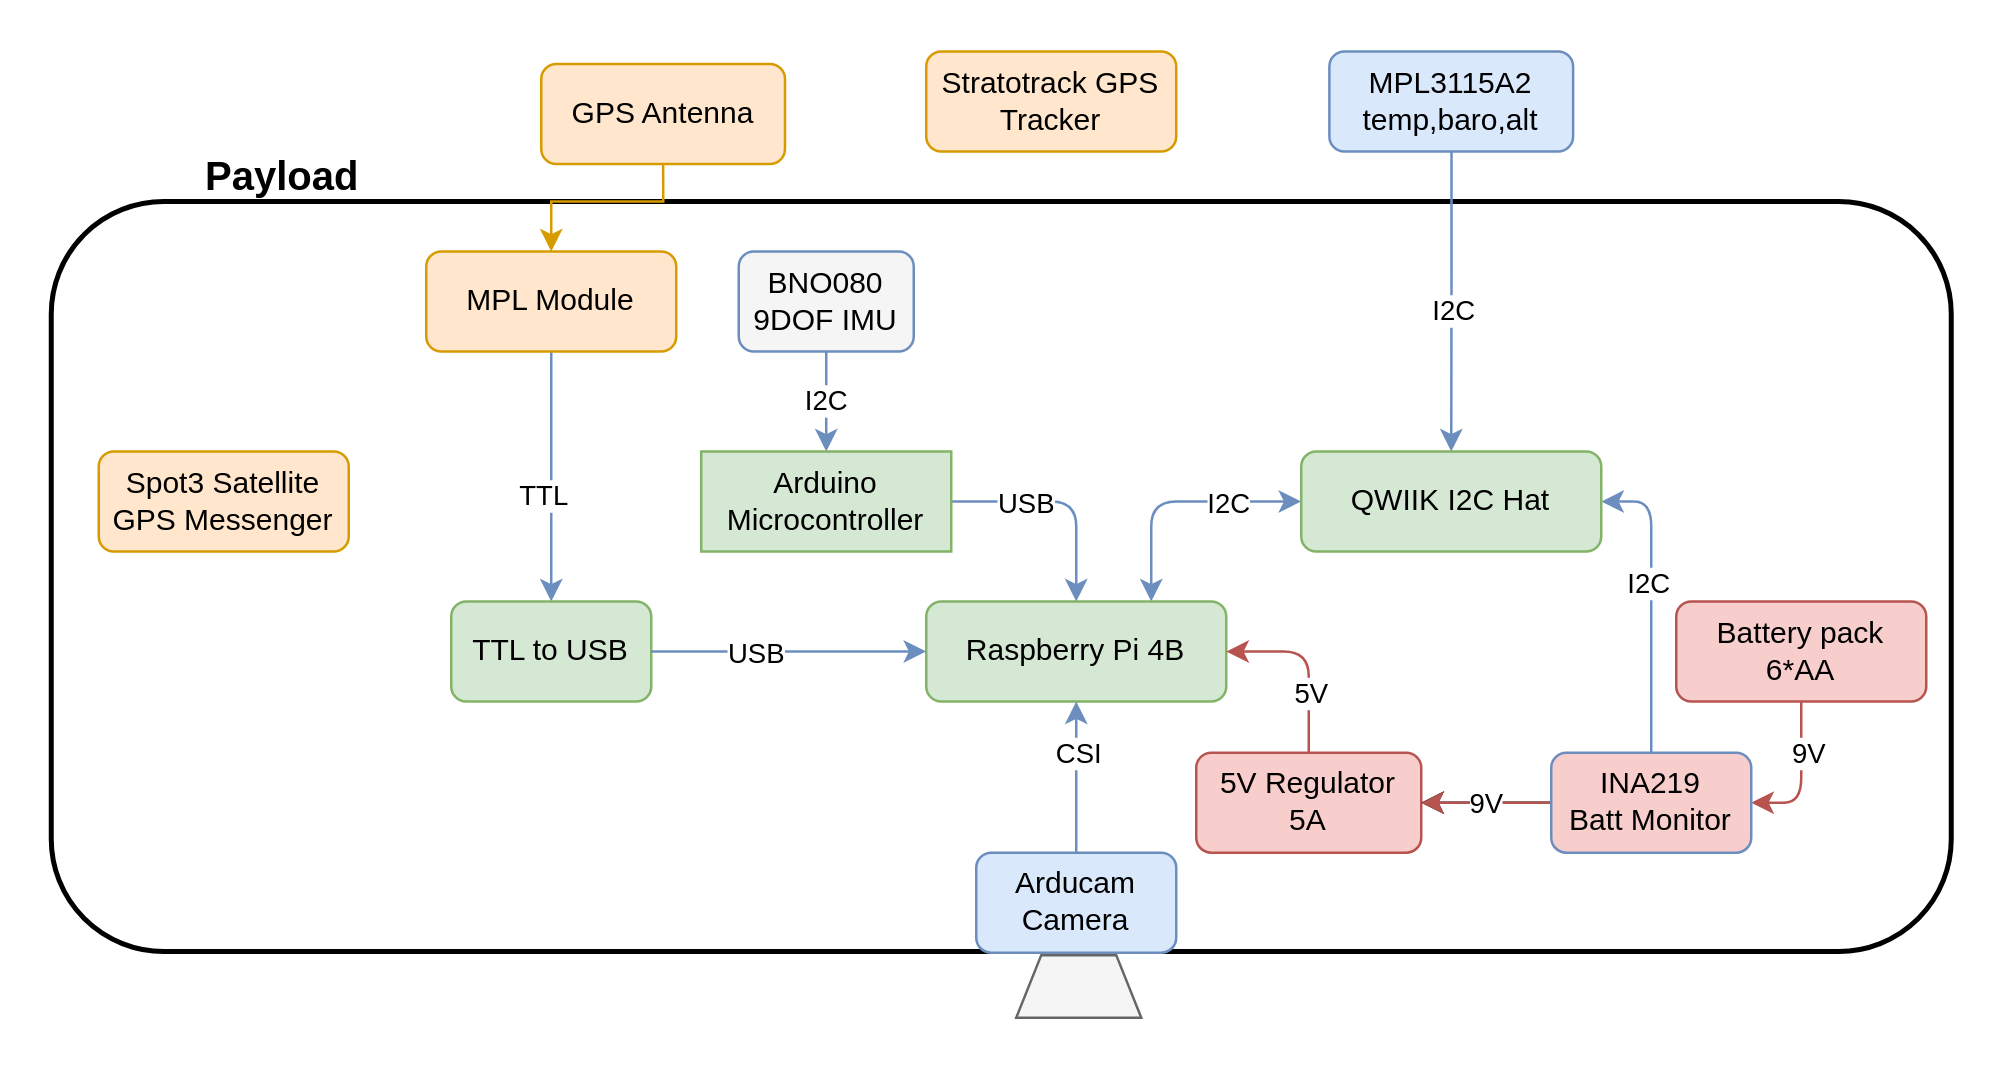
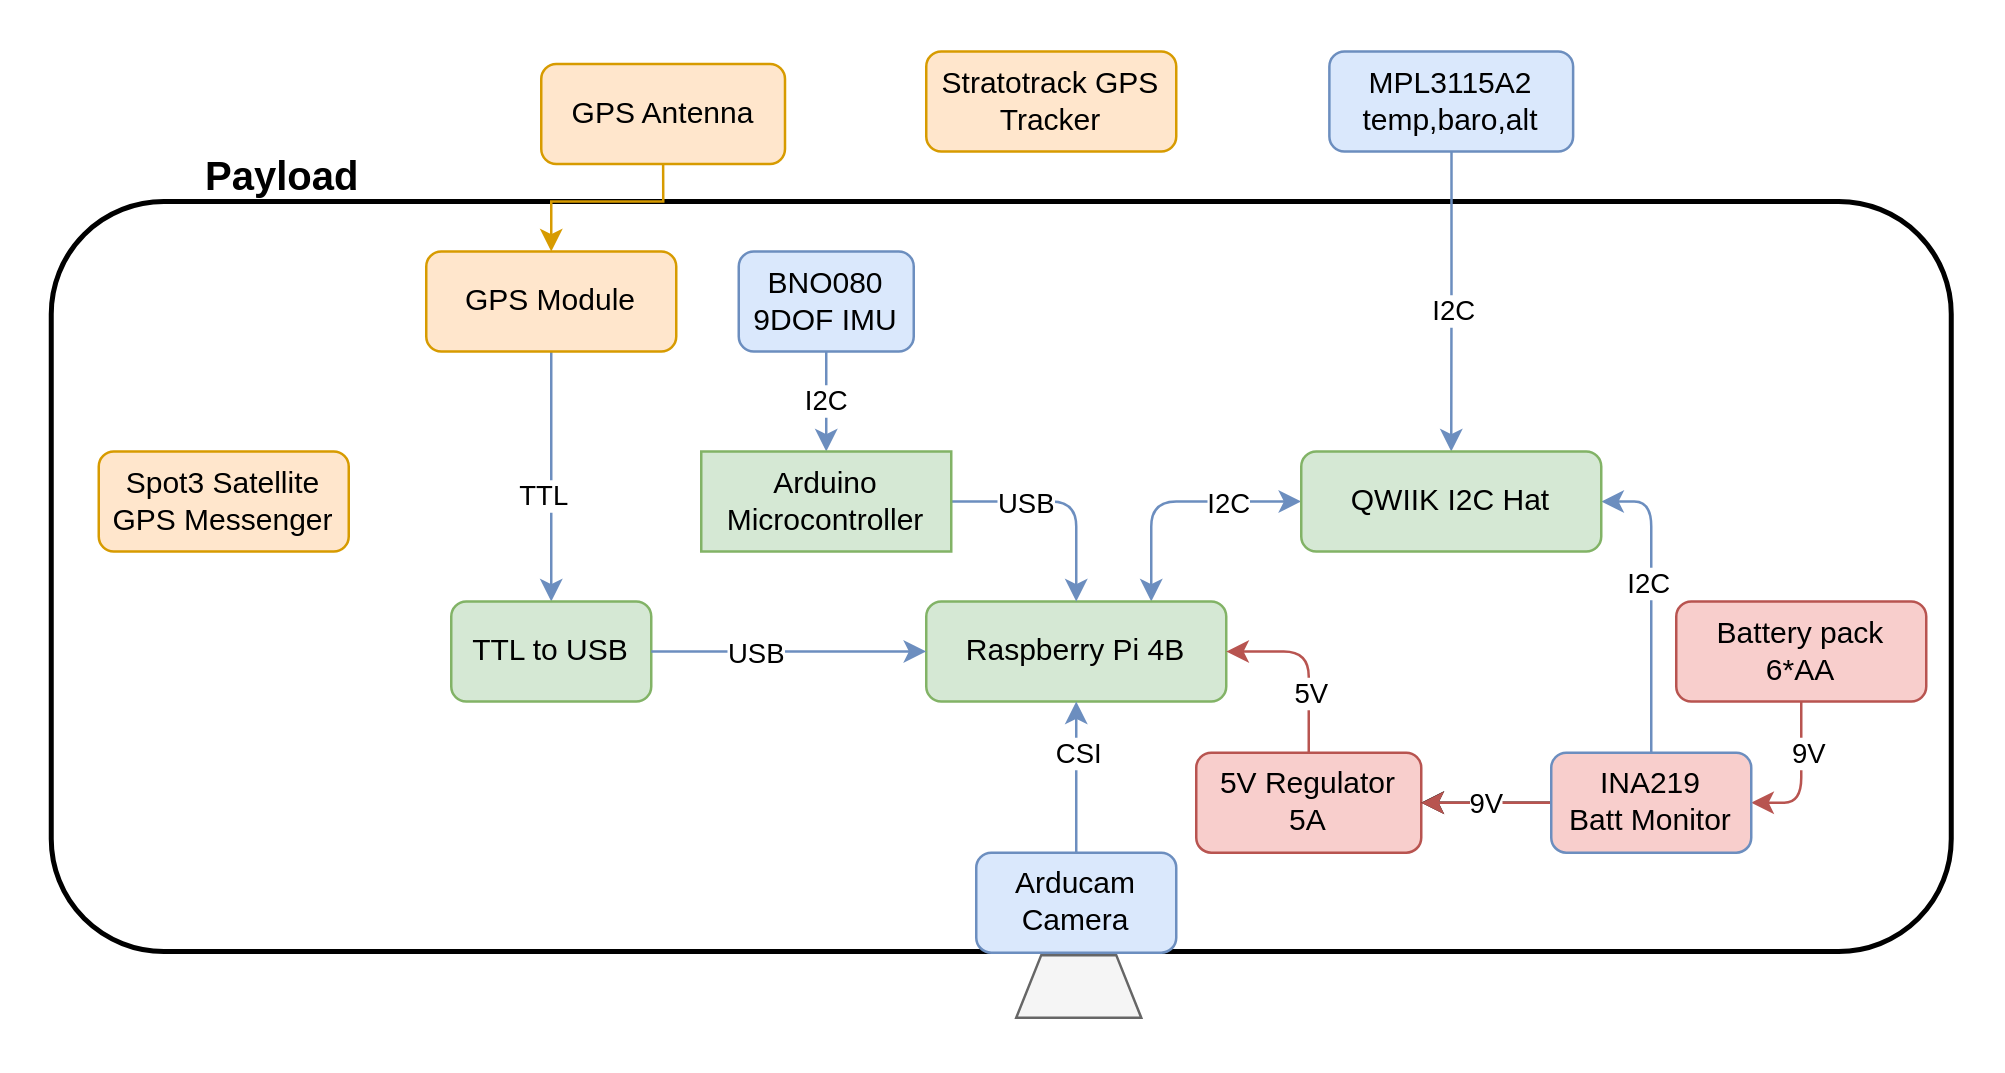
(551, 301) -> (551, 301)
(826, 301) -> (826, 301)
